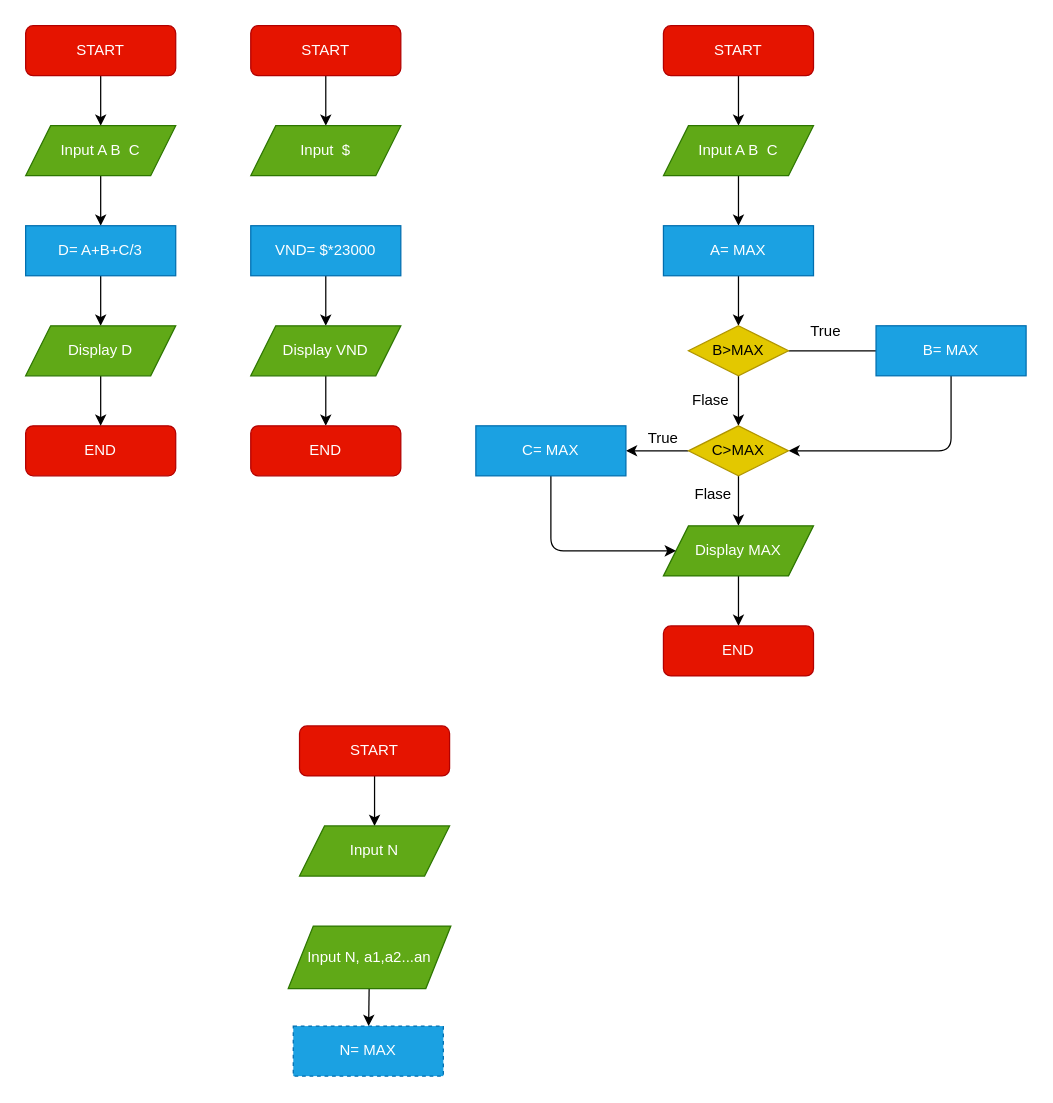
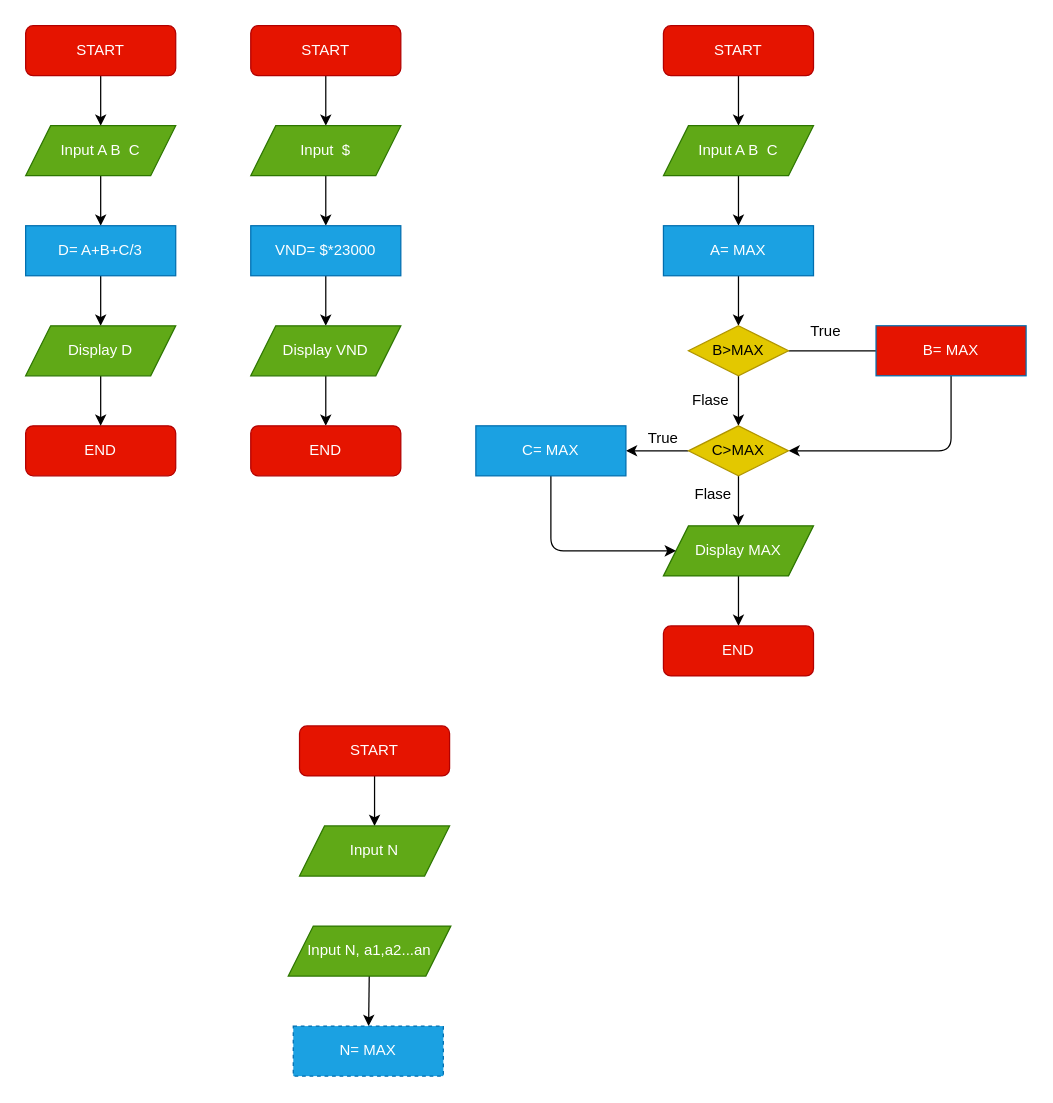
none -> (326, 197)
(951, 351) -> (951, 351)
(369, 957) -> (369, 951)
